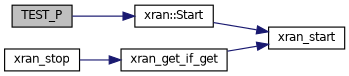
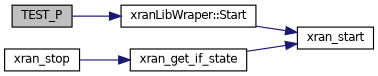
(174, 16) -> (188, 16)
(174, 60) -> (188, 60)
